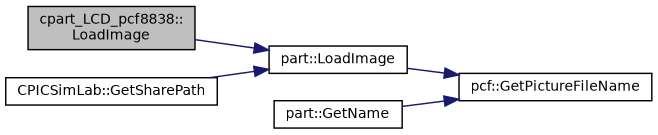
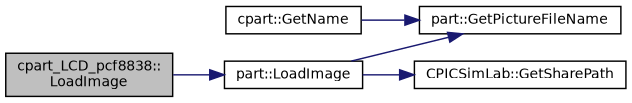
(232, 75) -> (381, 75)
(555, 87) -> (520, 20)
(338, 114) -> (294, 20)
